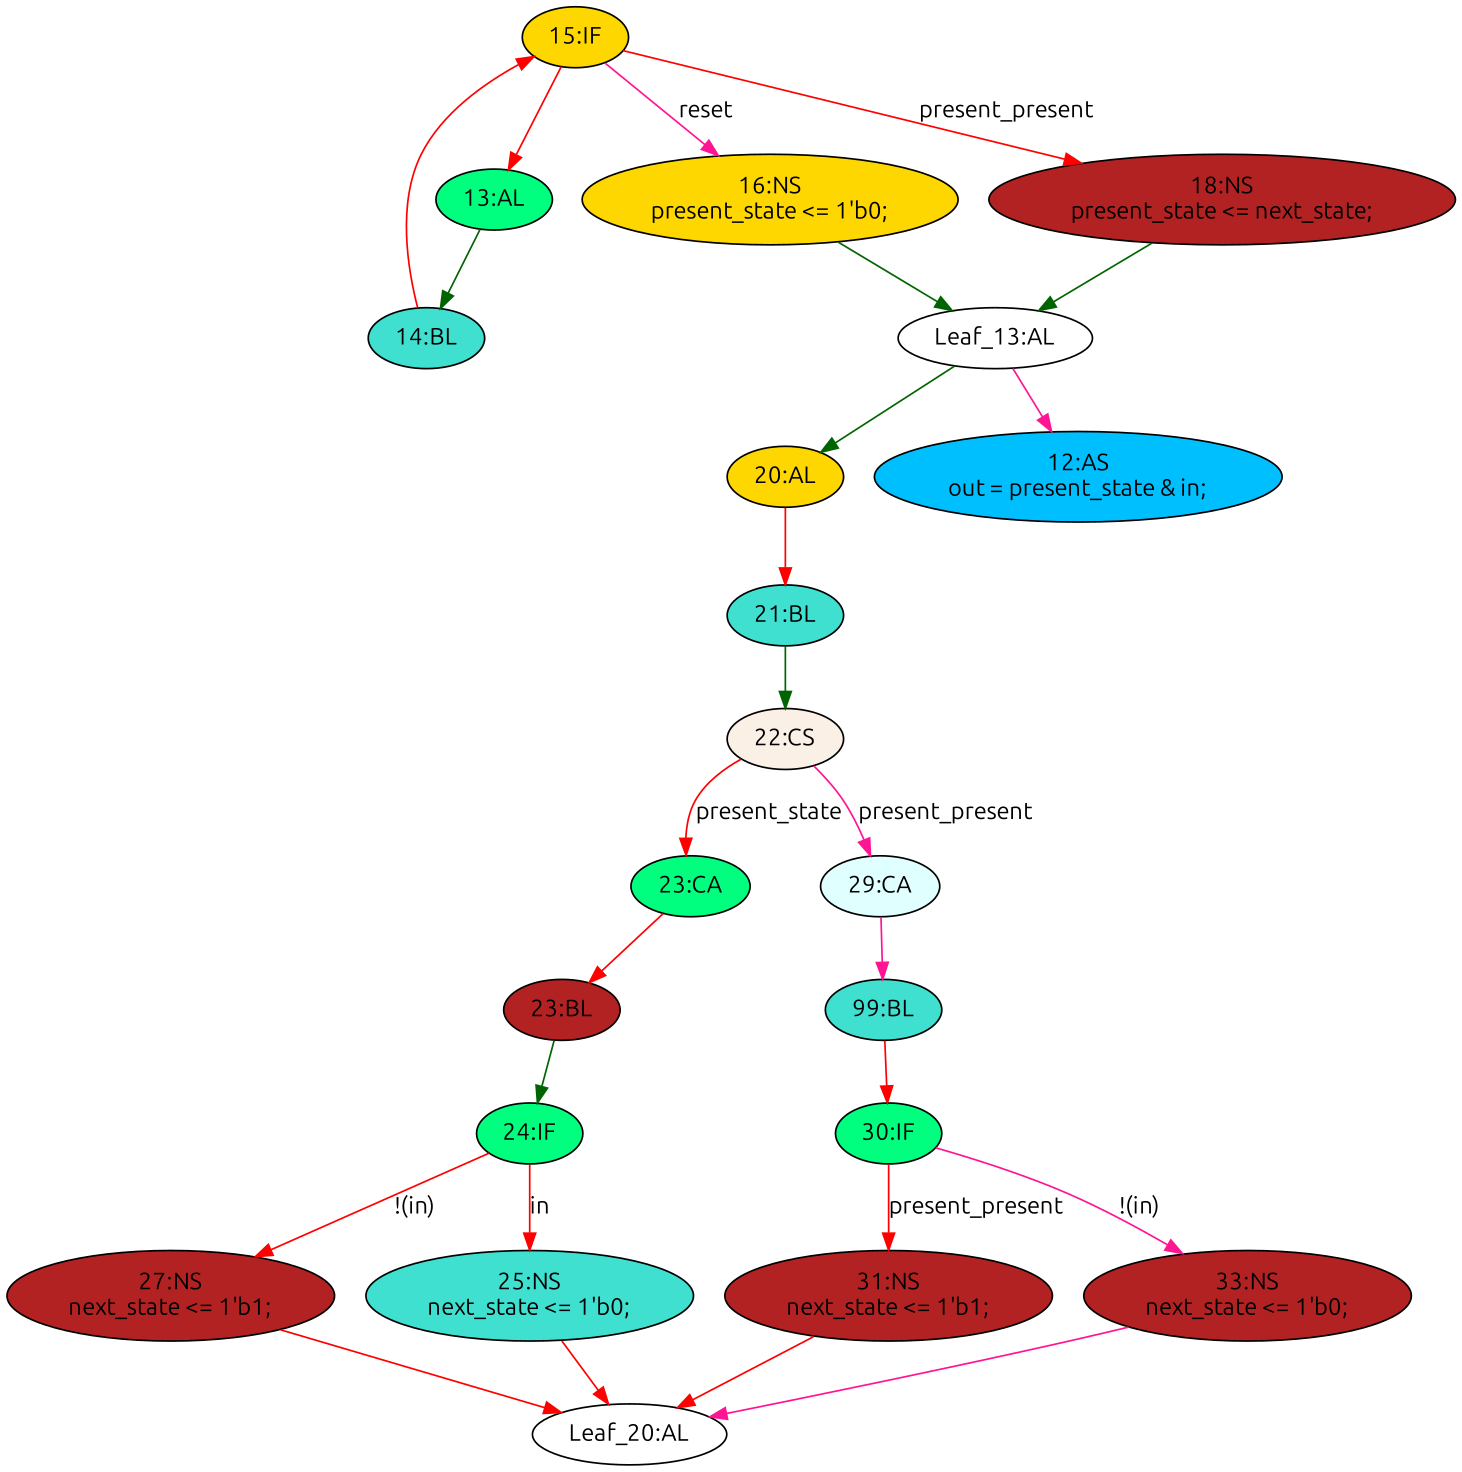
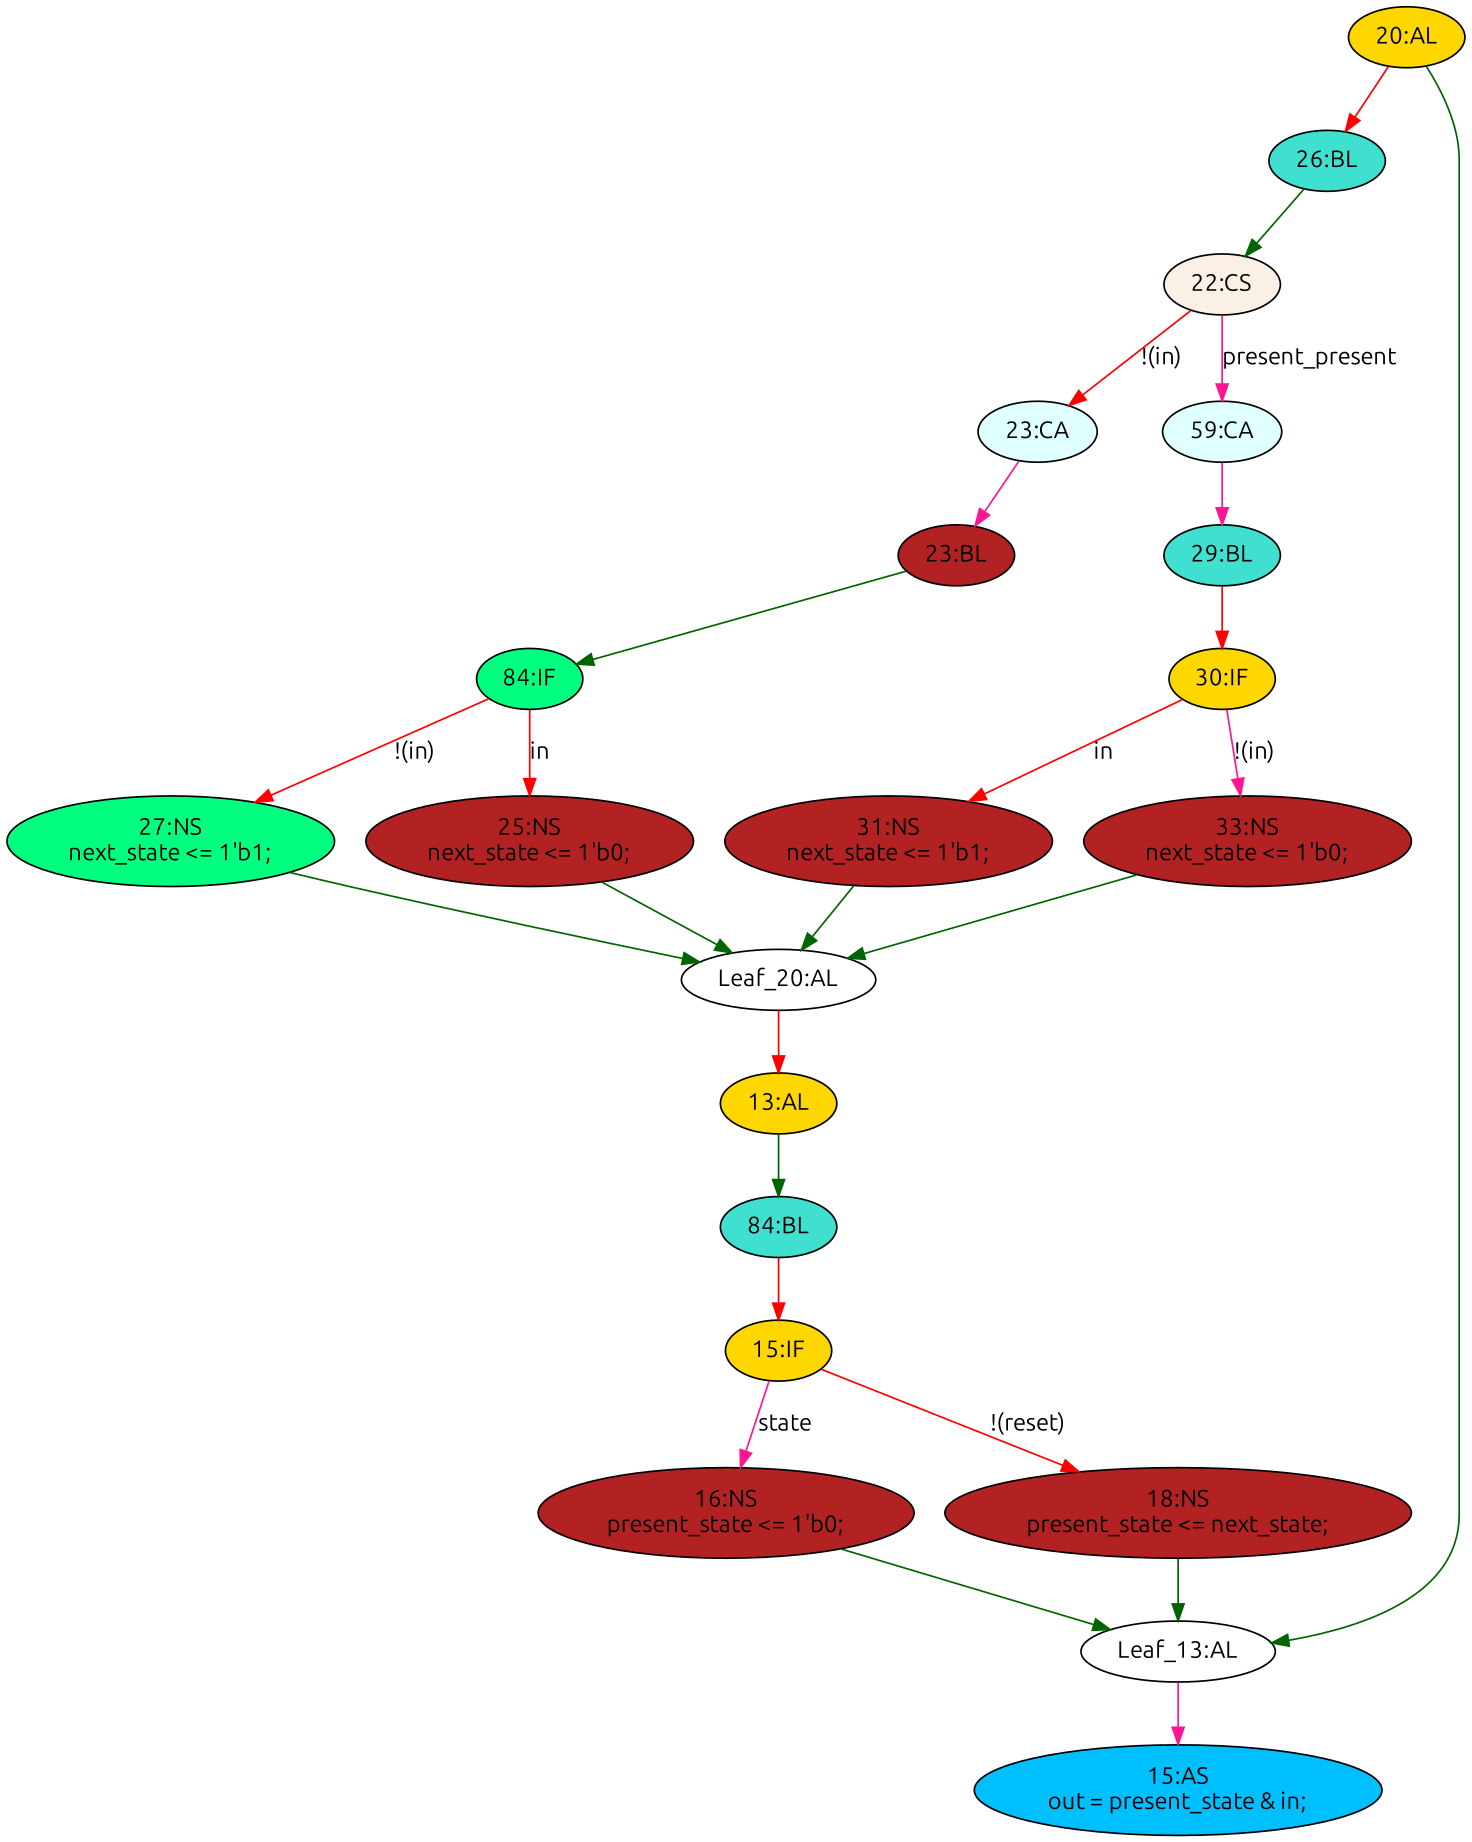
(539, 111) -> (779, 1033)
(706, 111) -> (785, 1424)
(1006, 111) -> (1028, 1424)
(494, 200) -> (779, 1103)
(770, 200) -> (726, 1513)
(426, 338) -> (779, 1227)
(895, 404) -> (1459, 902)
(1078, 477) -> (1178, 1790)
(785, 615) -> (1327, 161)
(769, 813) -> (1162, 358)
(691, 886) -> (1038, 432)
(880, 886) -> (1222, 432)
(632, 942) -> (1002, 486)
(884, 1010) -> (1222, 555)
(530, 1133) -> (530, 679)
(889, 1133) -> (1222, 679)
(976, 1207) -> (1104, 753)
(171, 1296) -> (171, 841)
(530, 1296) -> (530, 841)
(580, 1366) -> (660, 913)
(753, 1368) -> (833, 911)
(413, 1369) -> (486, 917)
(928, 1372) -> (1000, 914)
